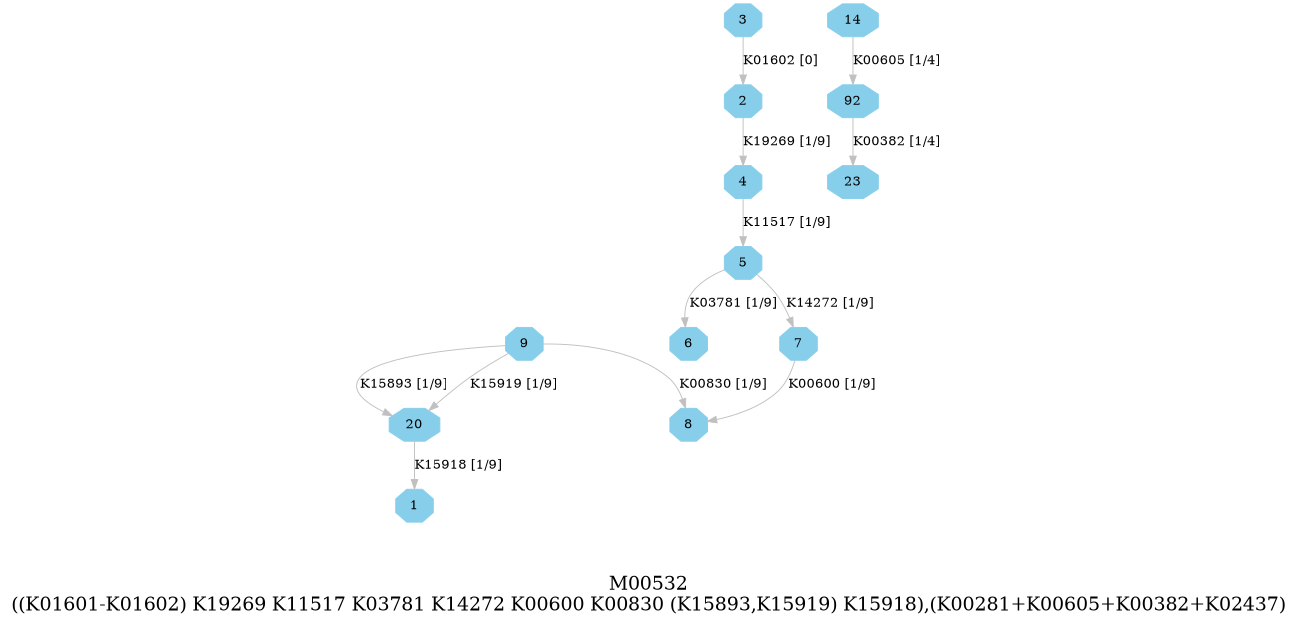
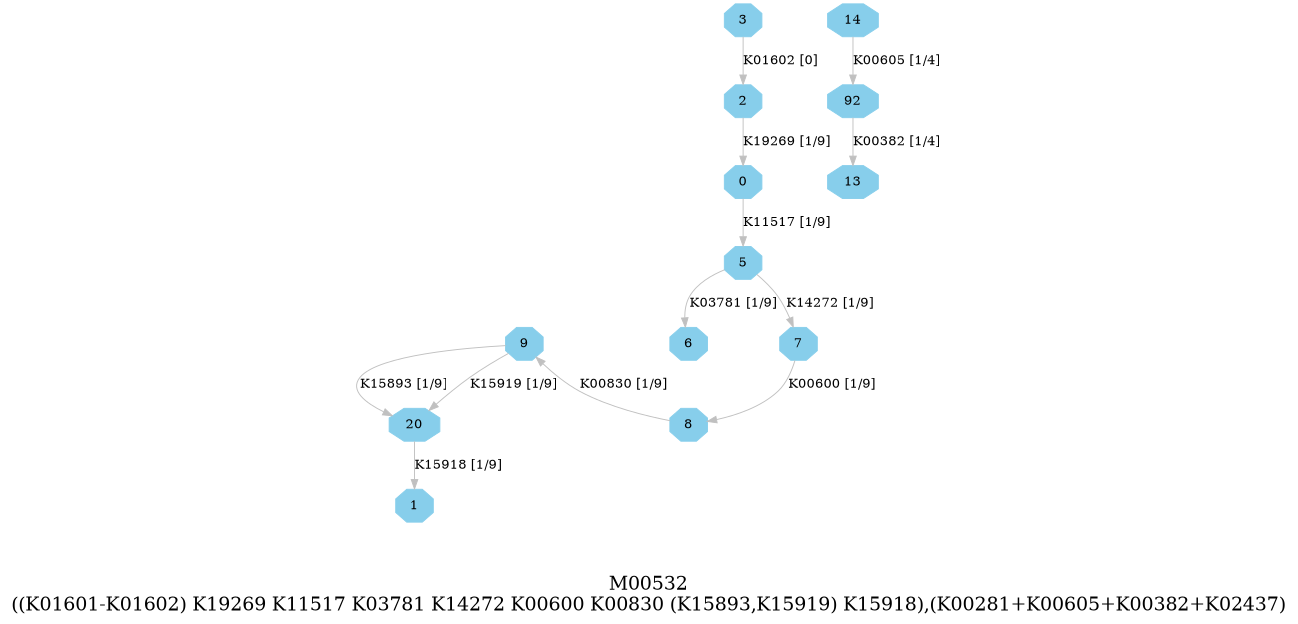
(743, 182) -> (743, 182)
(853, 182) -> (853, 182)
(621, 354) -> (602, 402)
